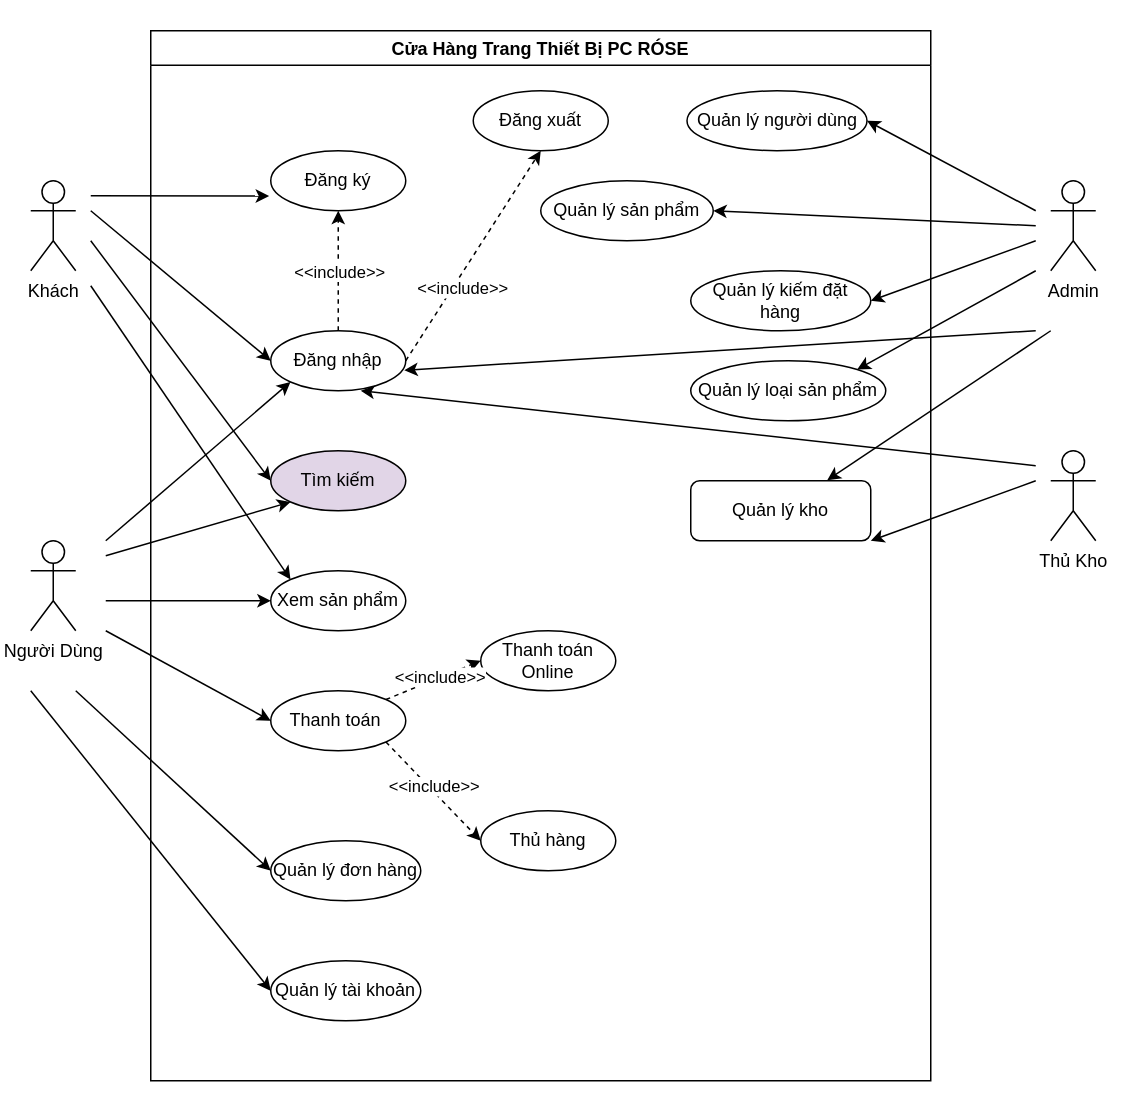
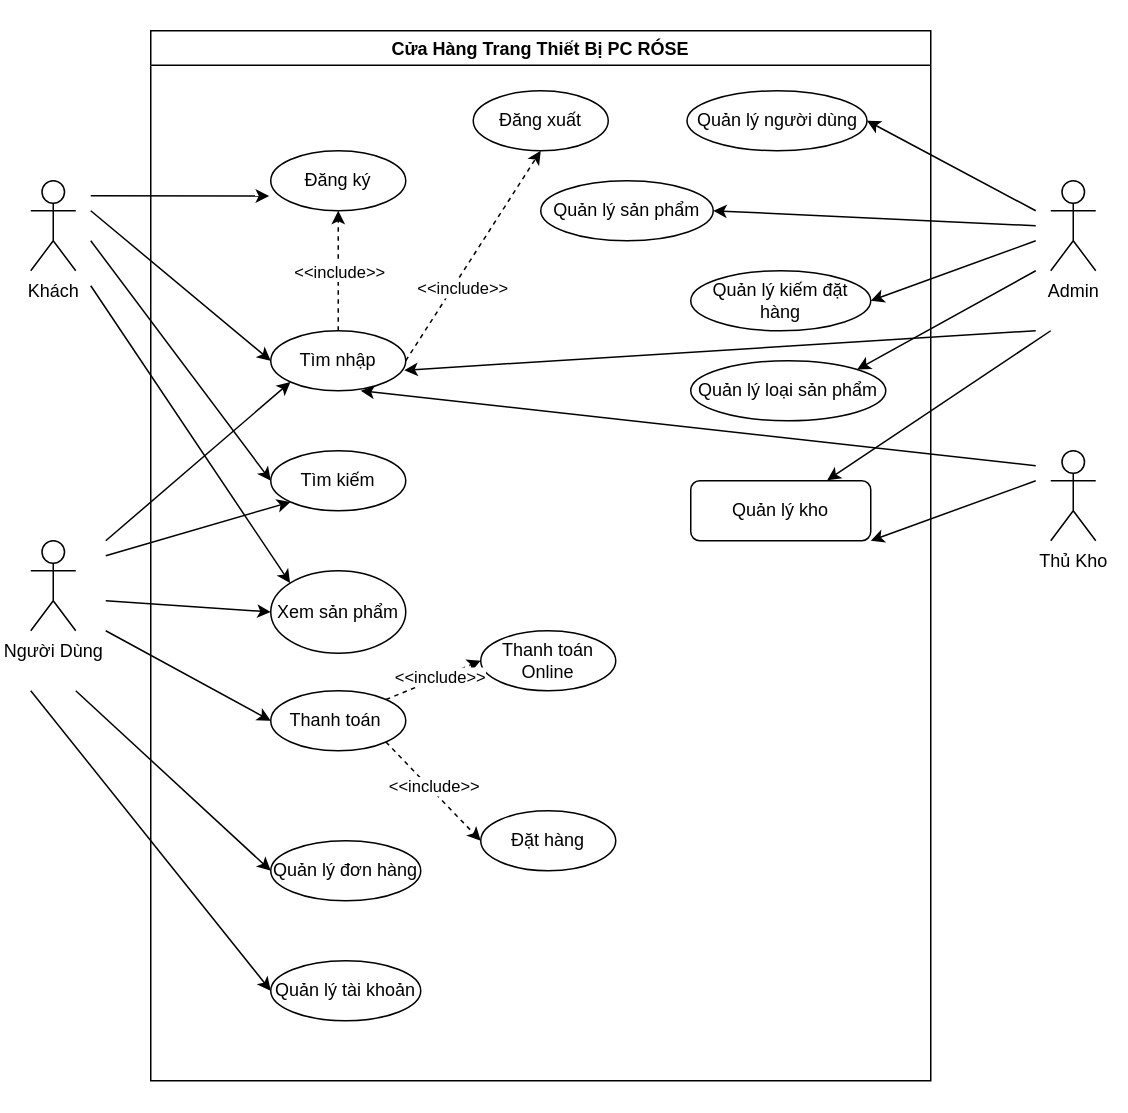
(338, 361) -> (338, 361)
(338, 481) -> (338, 481)
(338, 601) -> (338, 612)
(548, 841) -> (548, 841)
